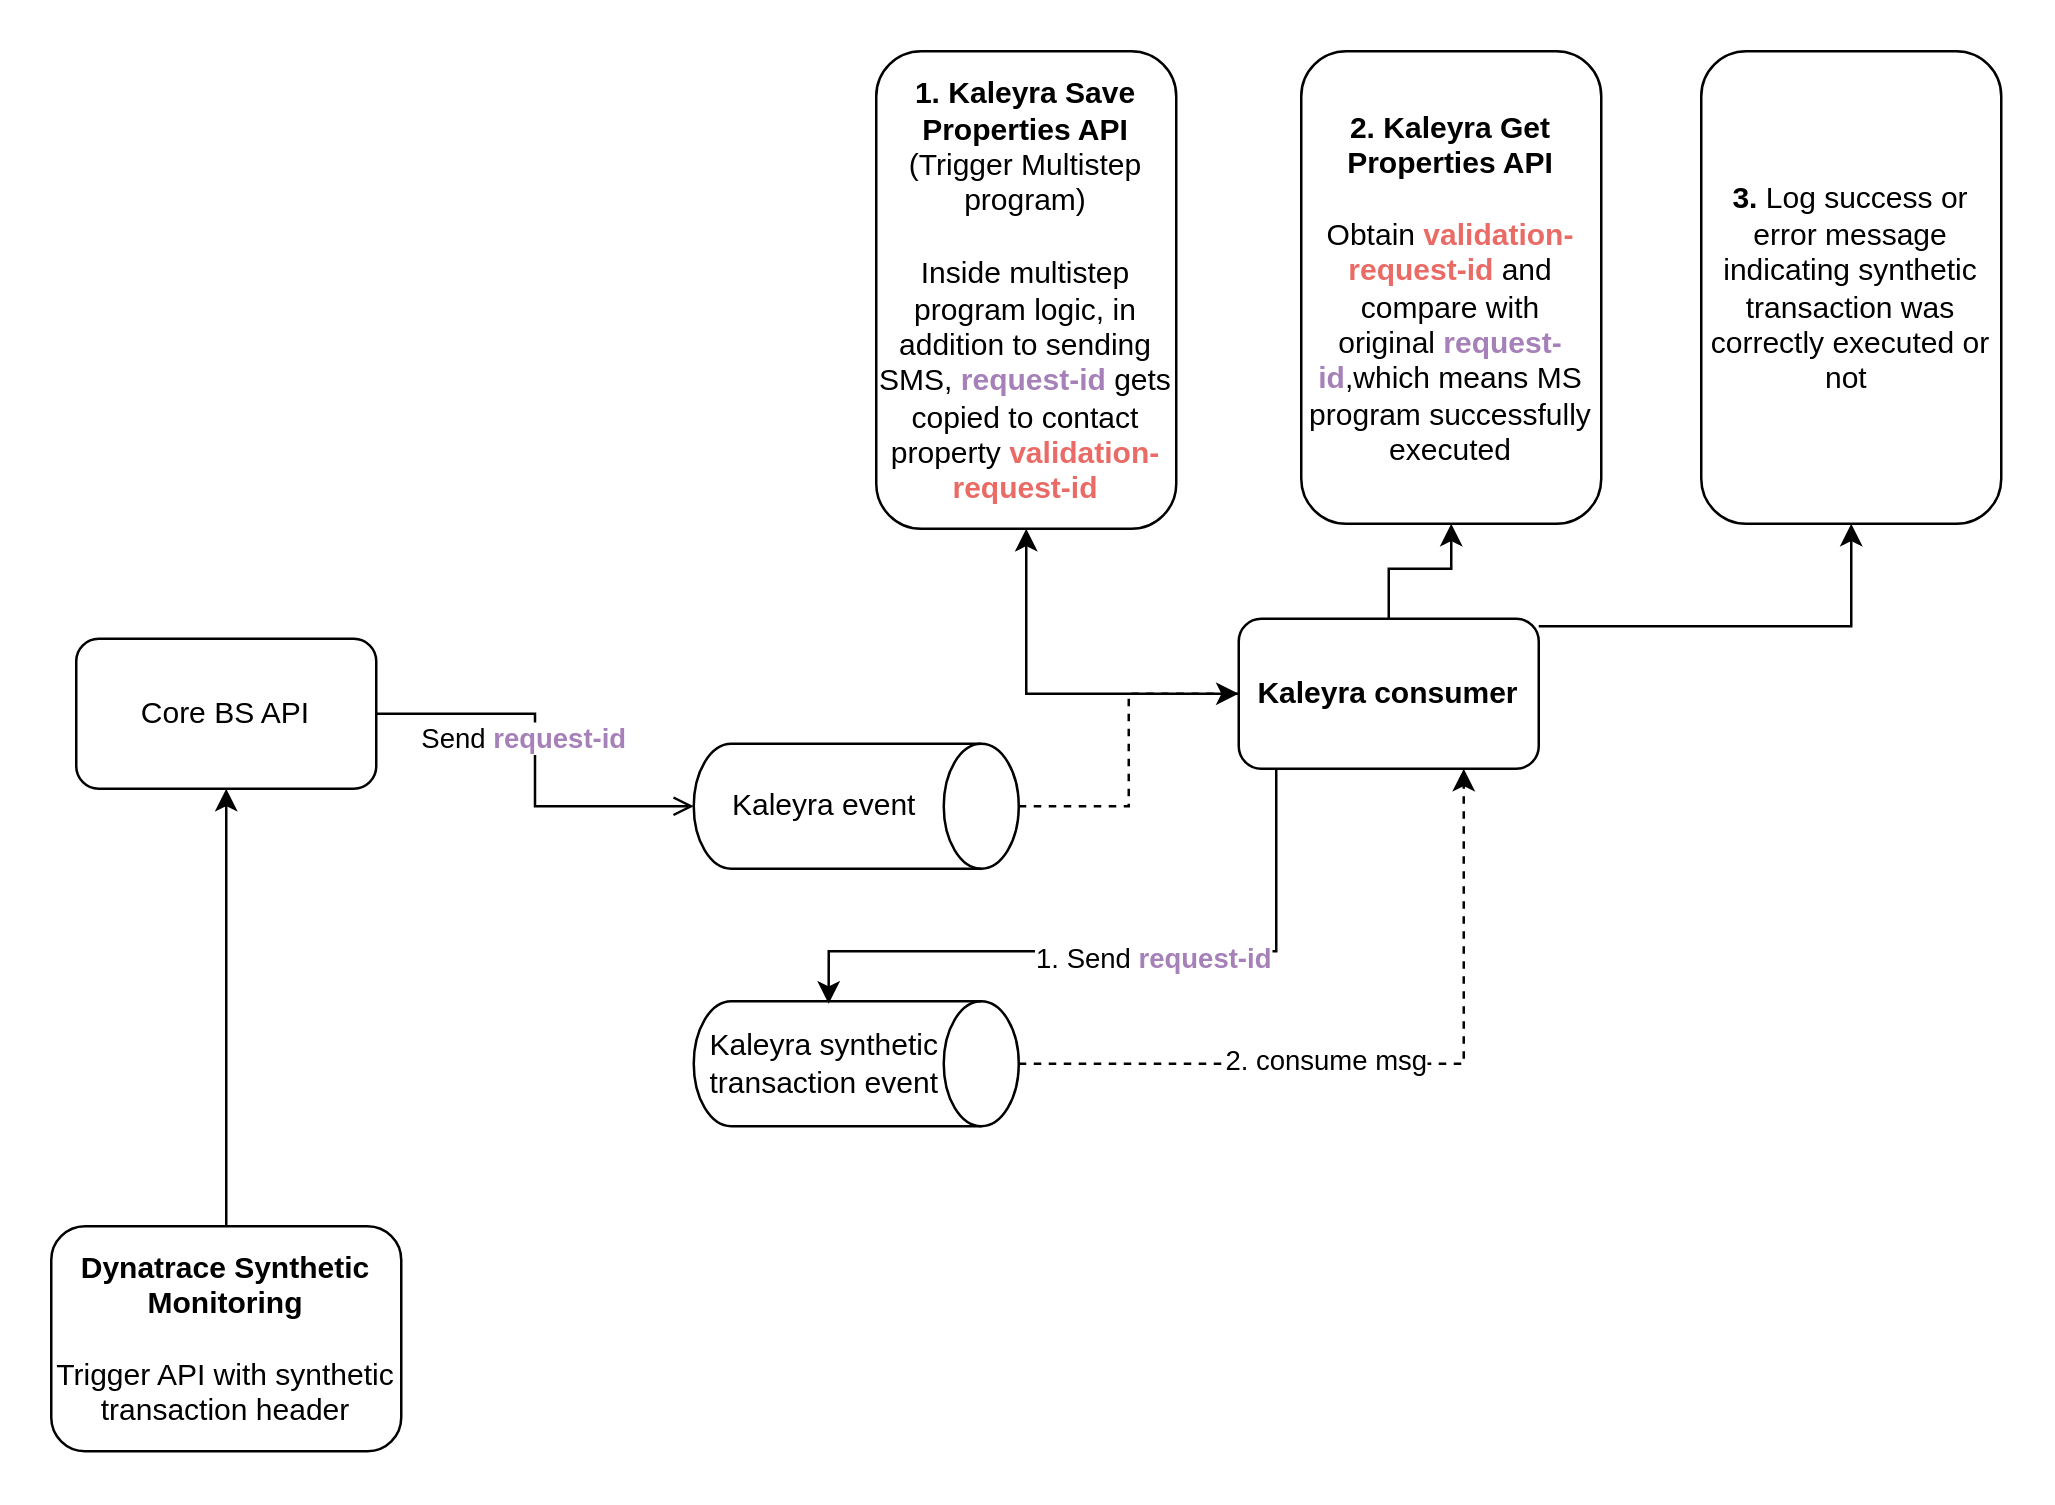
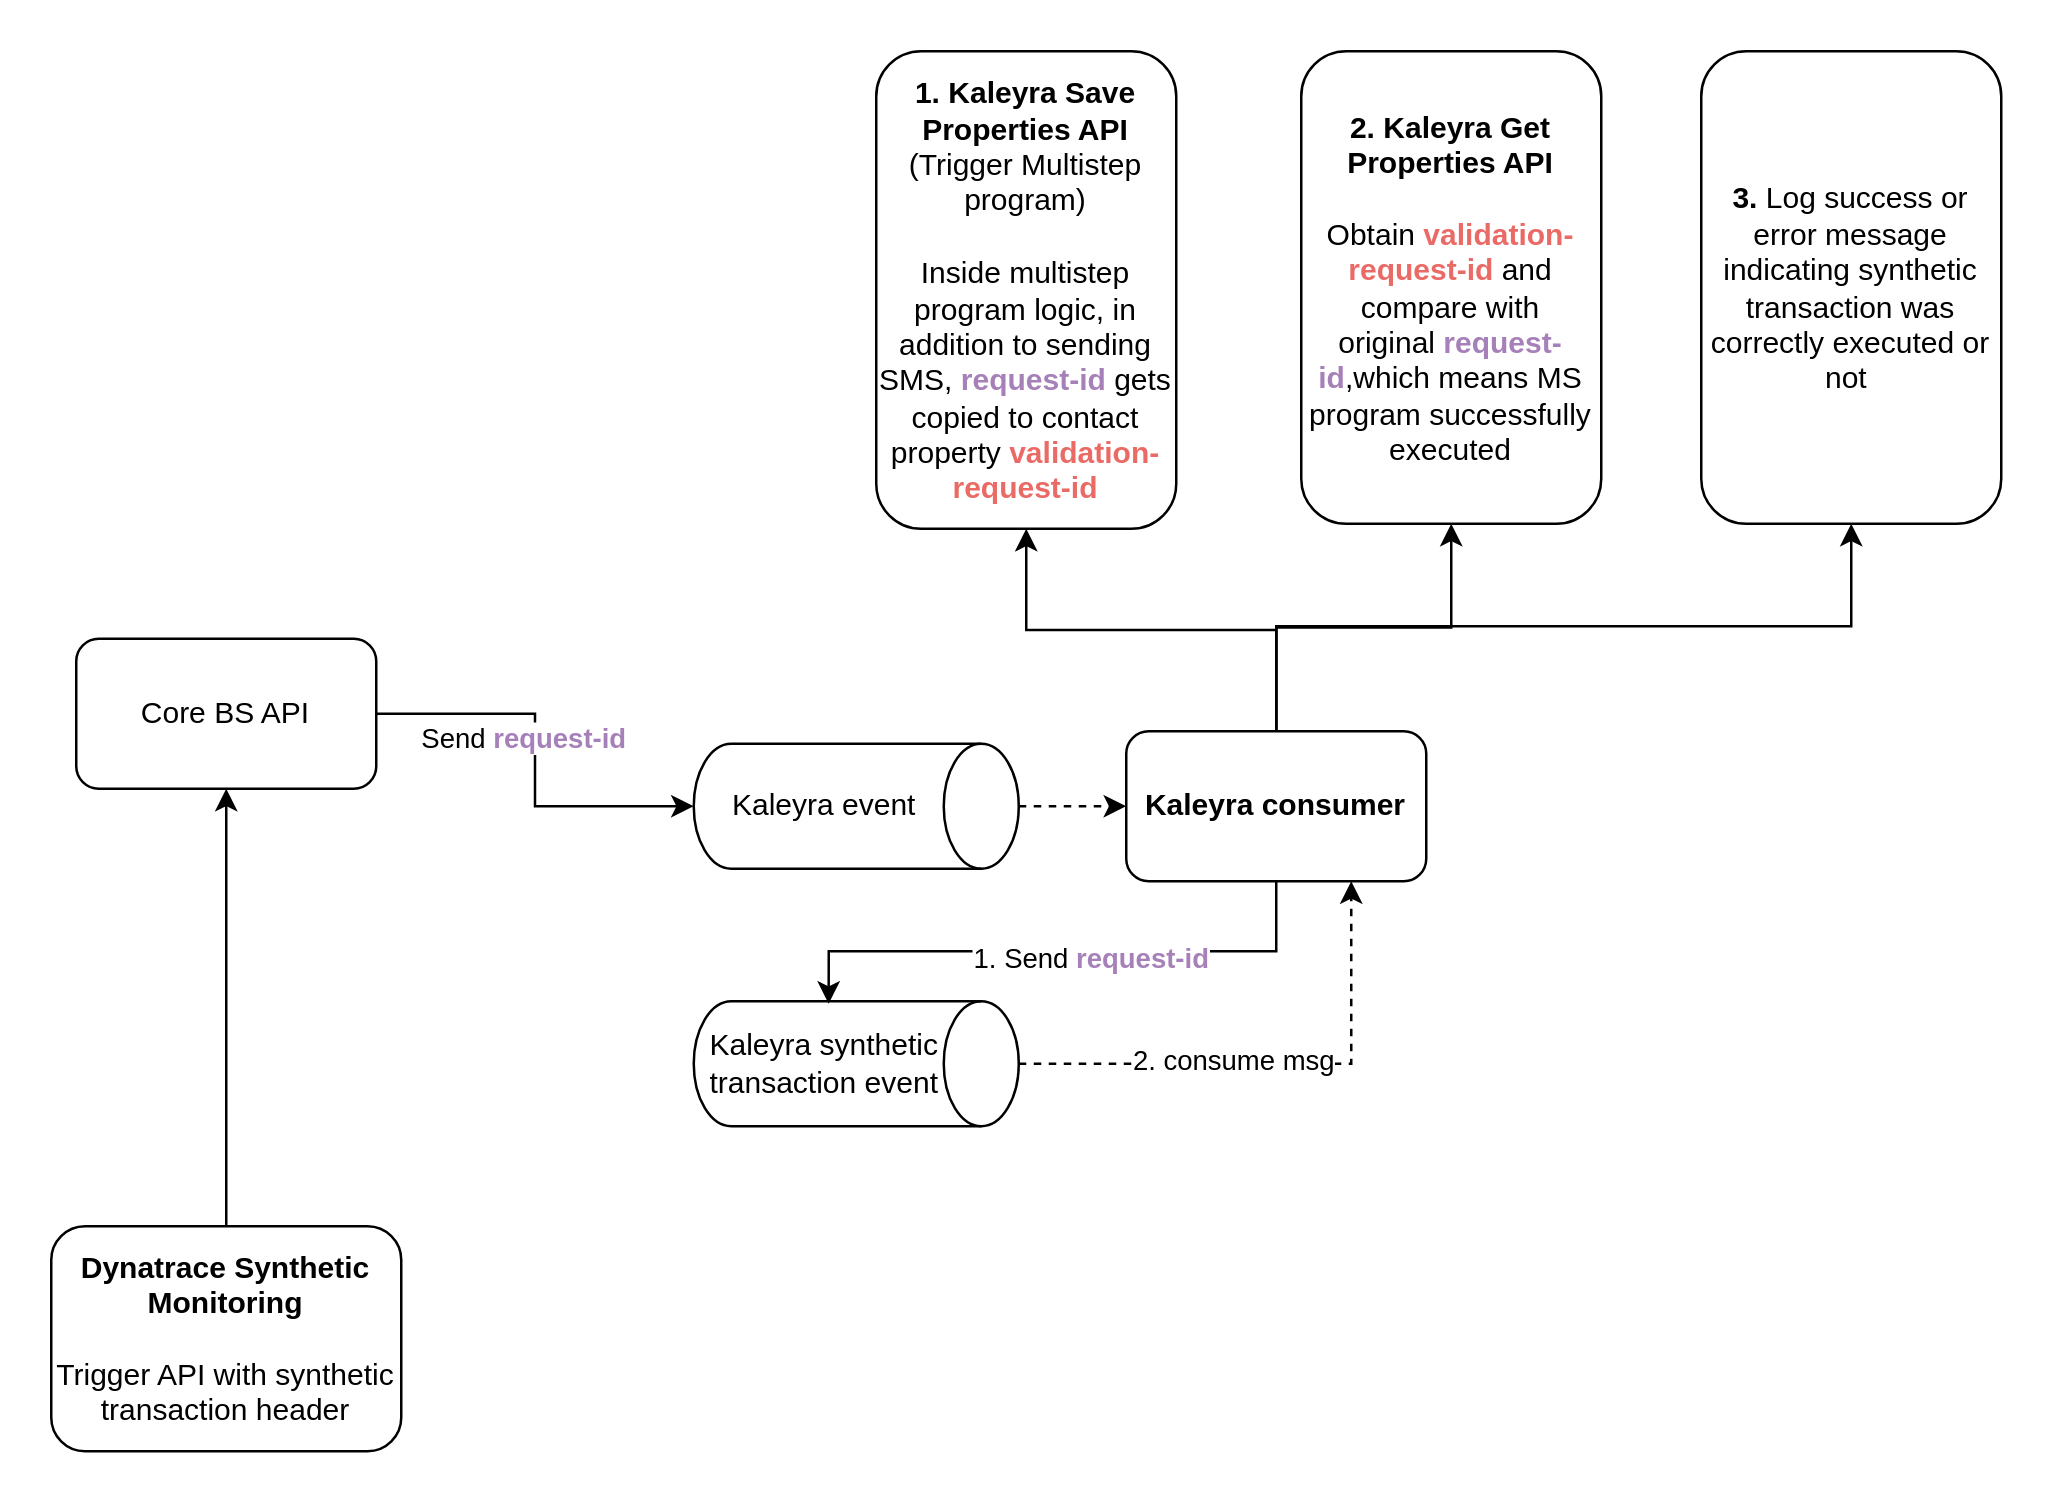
(1389, 694) -> (1276, 806)
(679, 806) -> (675, 806)
